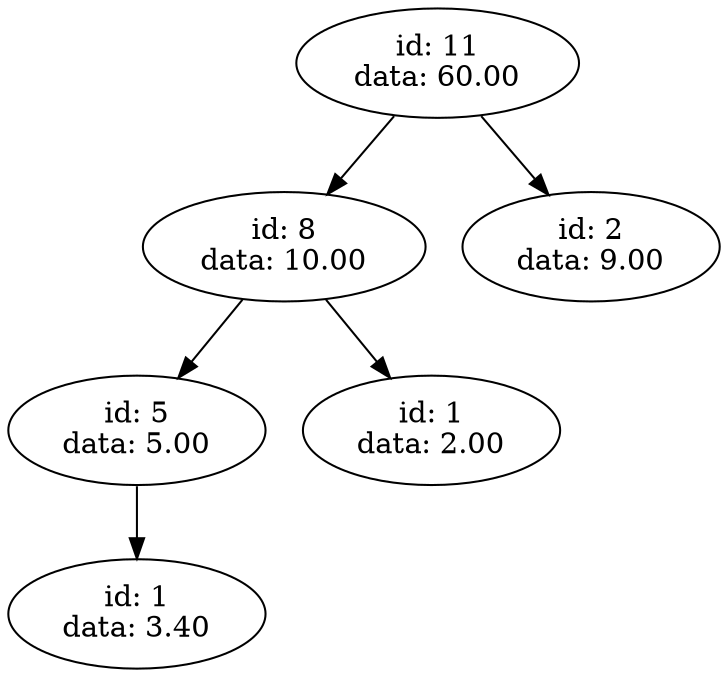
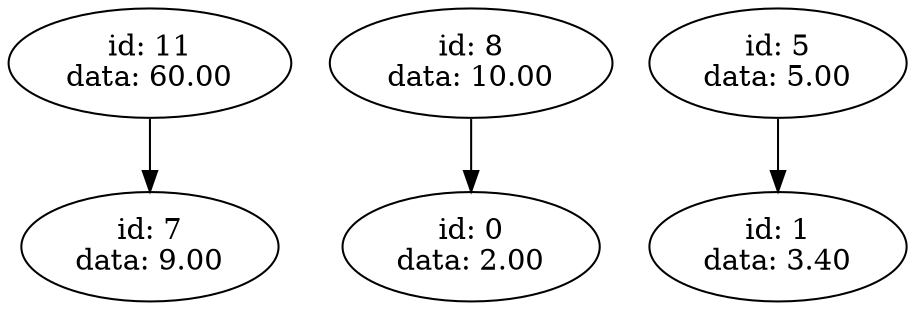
(368, 147) -> none
(591, 247) -> (150, 247)
(217, 331) -> none
(432, 430) -> (471, 247)
